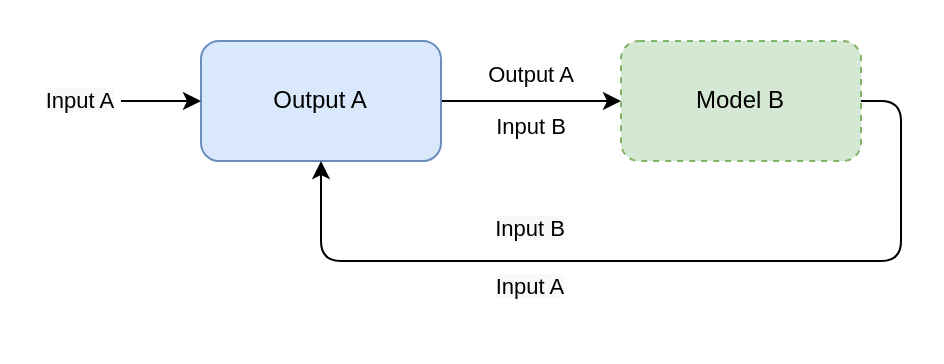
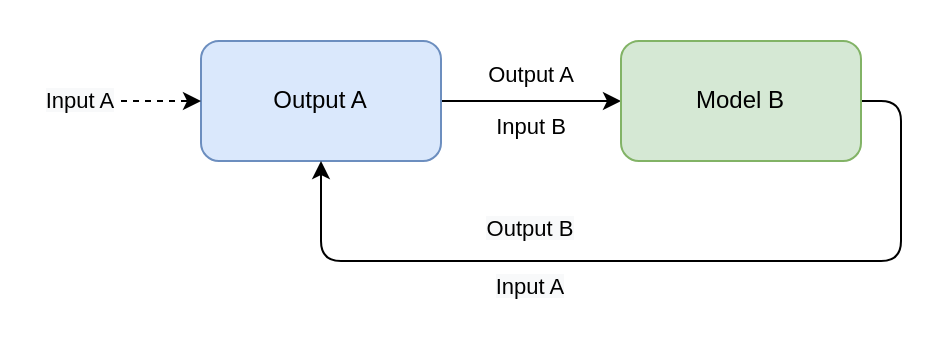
(153, 101) -> (153, 101)
(741, 101) -> (741, 101)
(531, 244) -> (531, 244)
